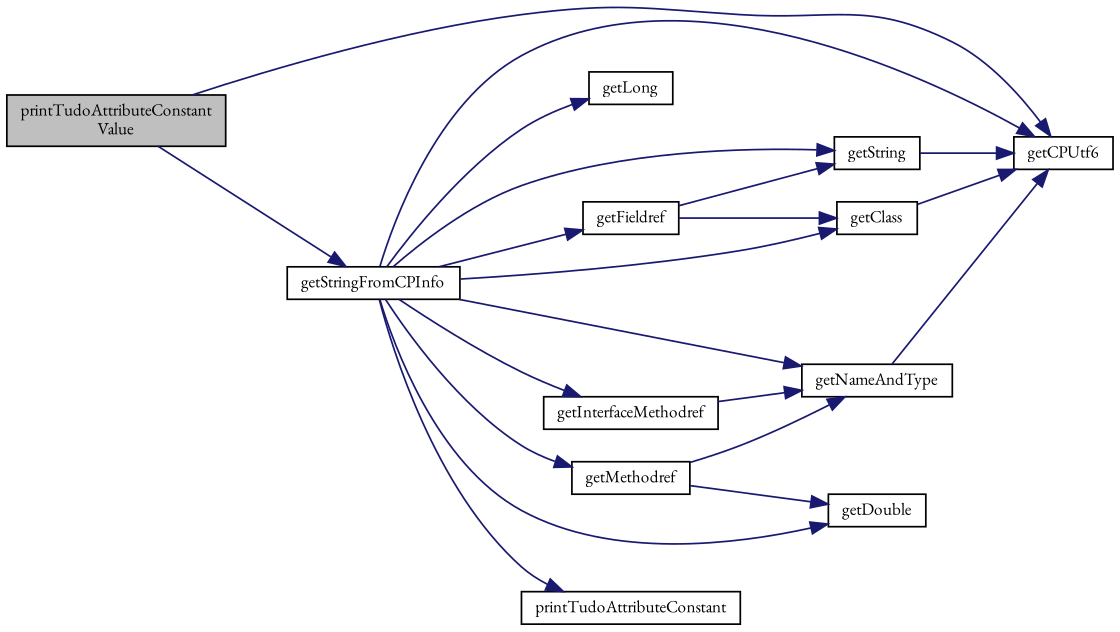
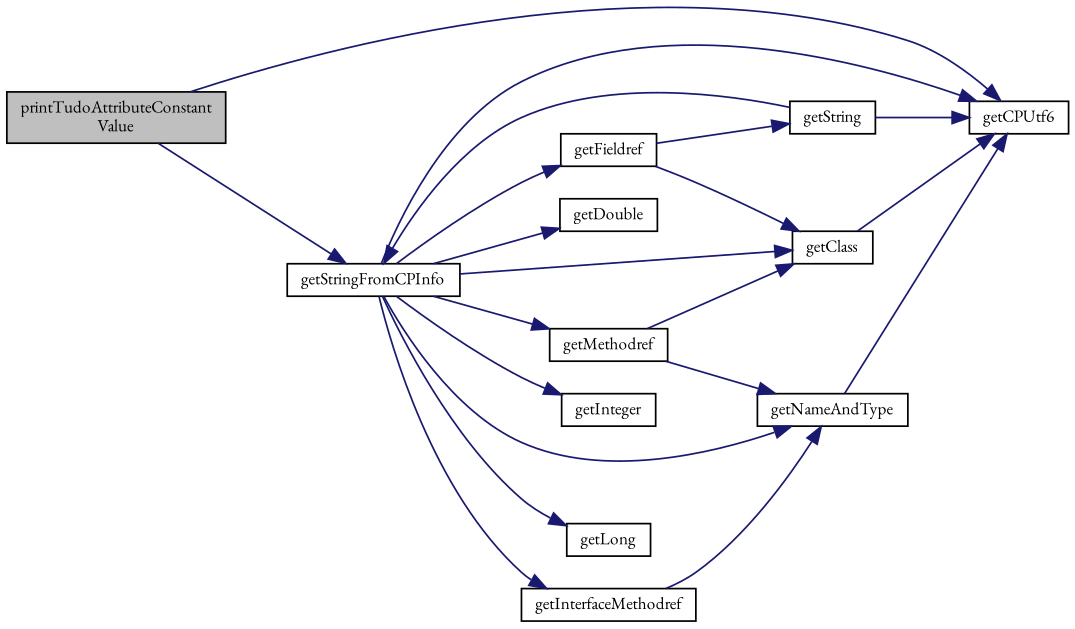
(592, 167) -> (562, 104)
(751, 494) -> (713, 300)
(631, 608) -> (609, 410)
